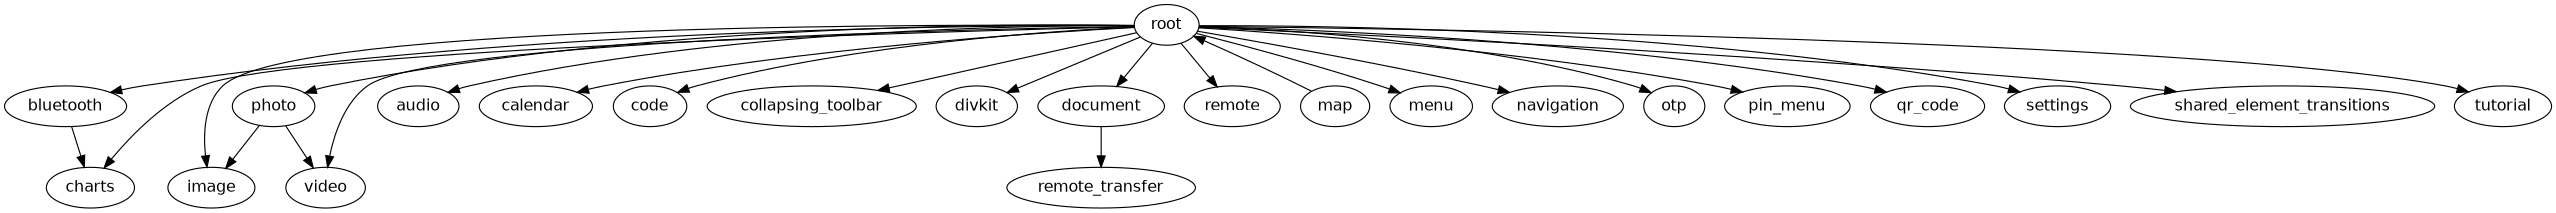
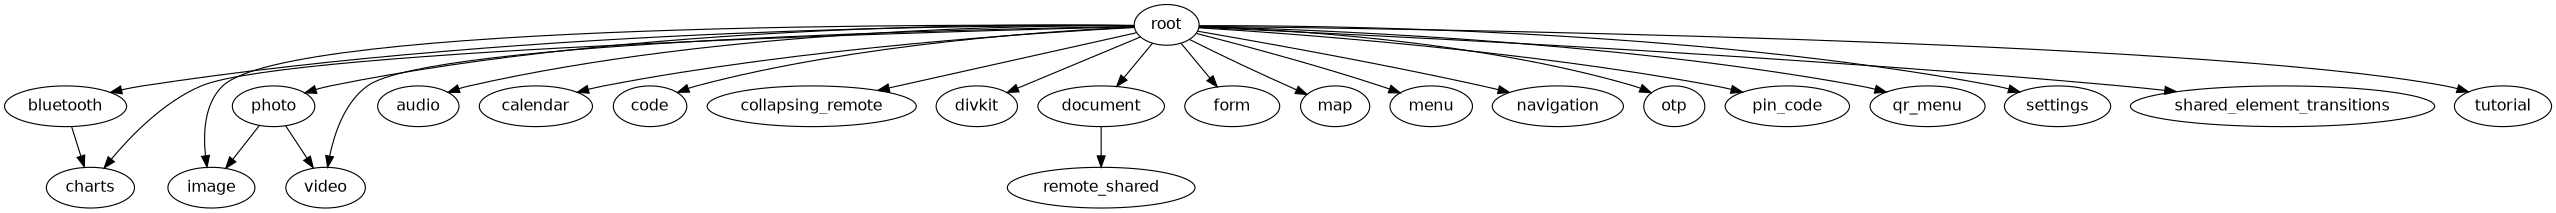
(1258, 65) -> (1243, 65)
(812, 106) -> (812, 106)
(1232, 106) -> (1232, 106)
(1787, 106) -> (1787, 106)
(1928, 106) -> (1928, 106)
(1101, 188) -> (1101, 188)
